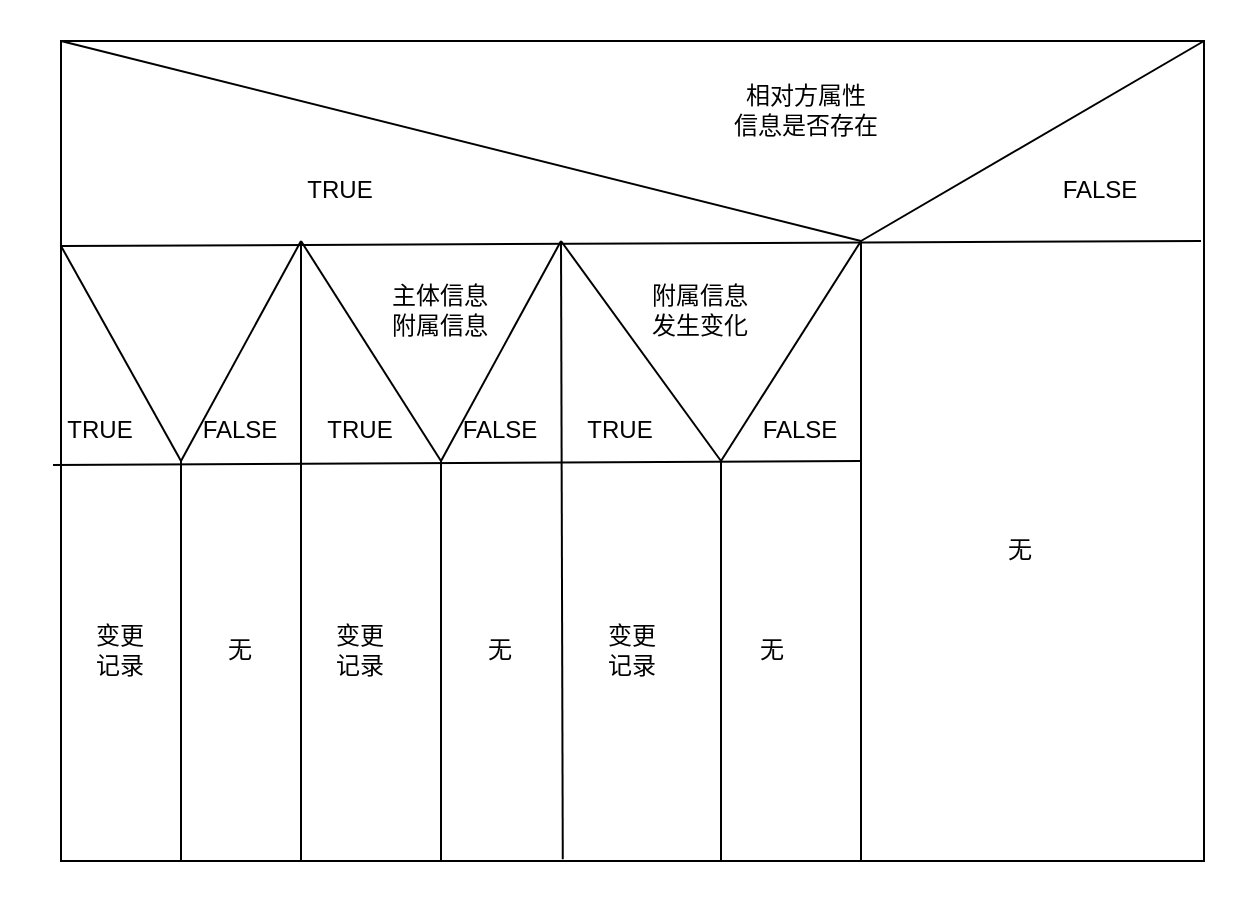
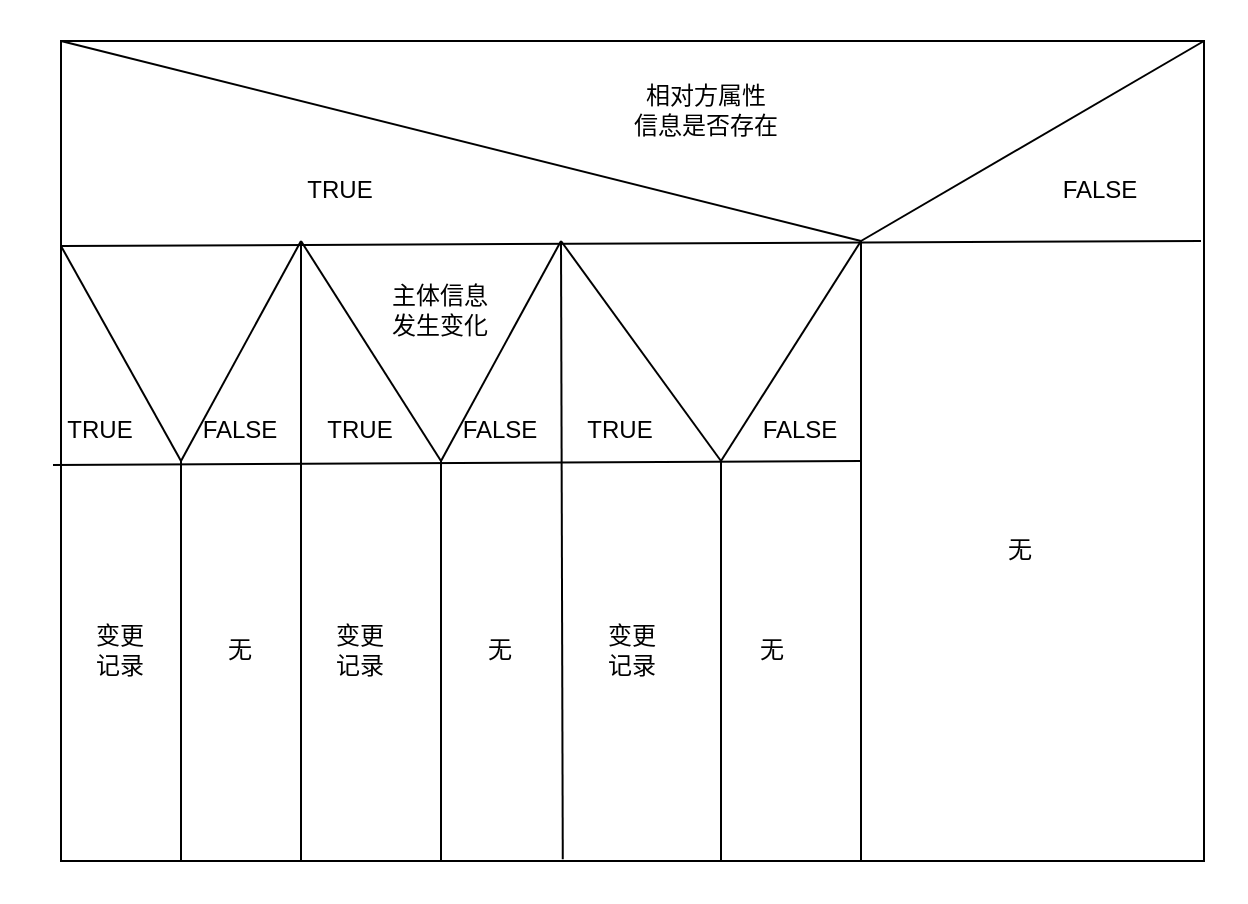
(807, 111) -> (707, 111)
(441, 311) -> (441, 311)
(701, 311) -> none
